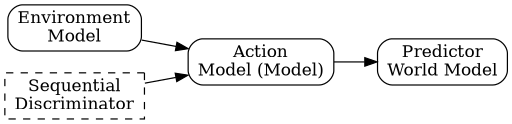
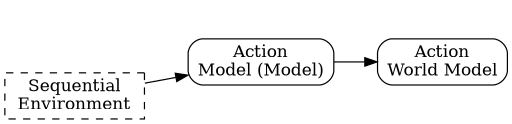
(75, 28) -> none
(442, 62) -> (442, 62)
(75, 96) -> (75, 96)
